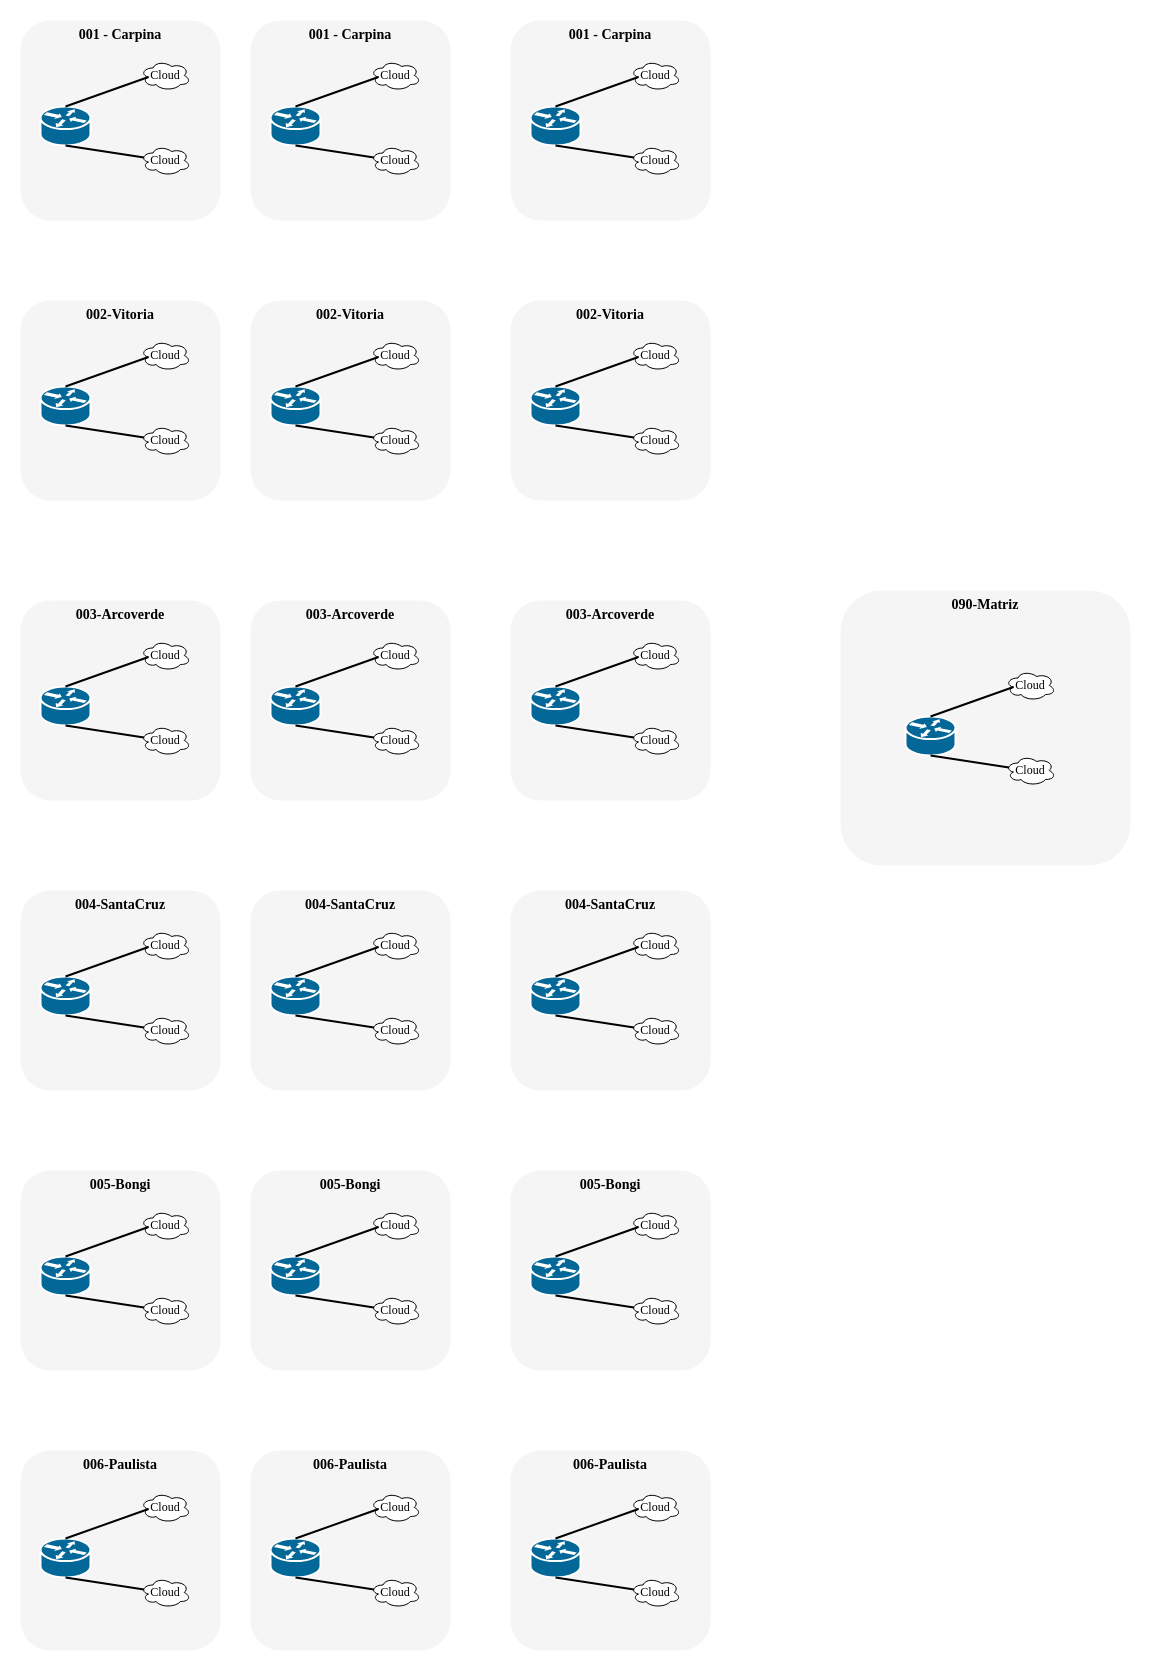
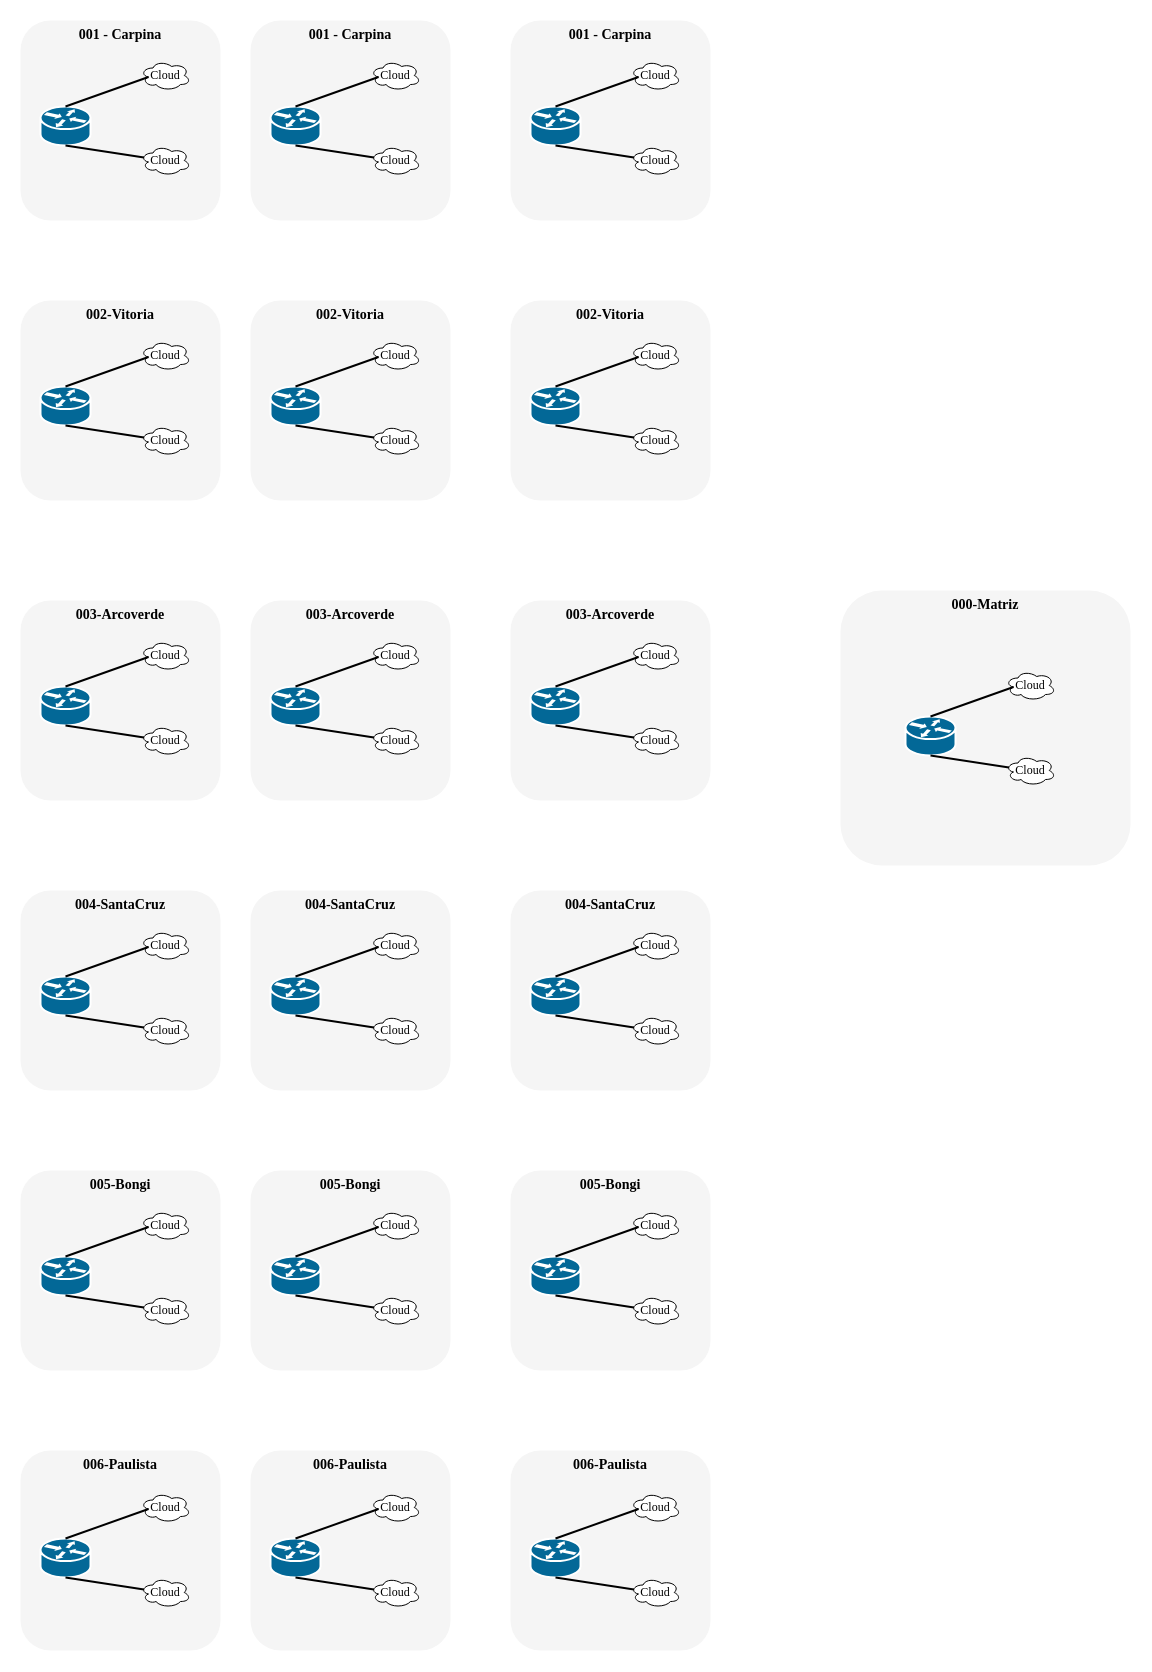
(986, 606) -> (986, 606)
